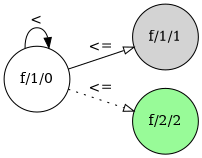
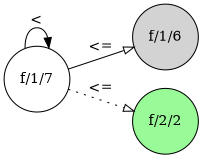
(165, 37) -> (165, 37)
(37, 79) -> (37, 79)
